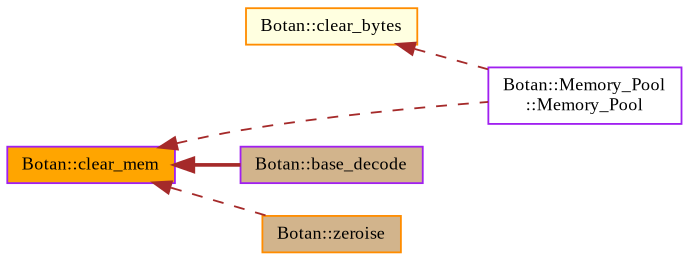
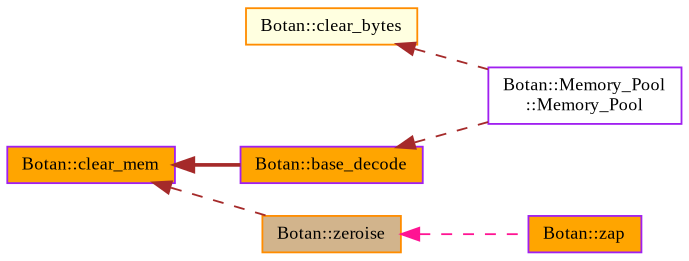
(332, 117) -> (451, 132)
(332, 165) -> (332, 165)
none -> (585, 234)
